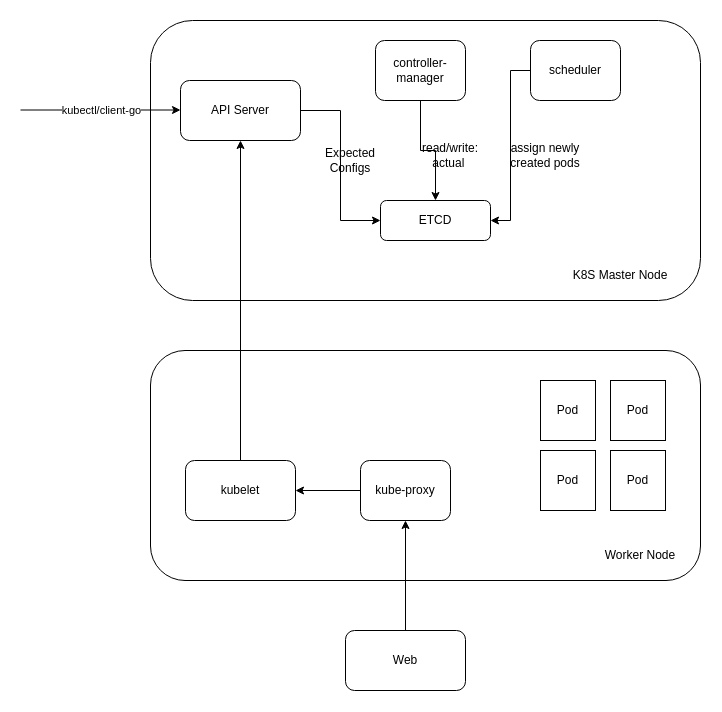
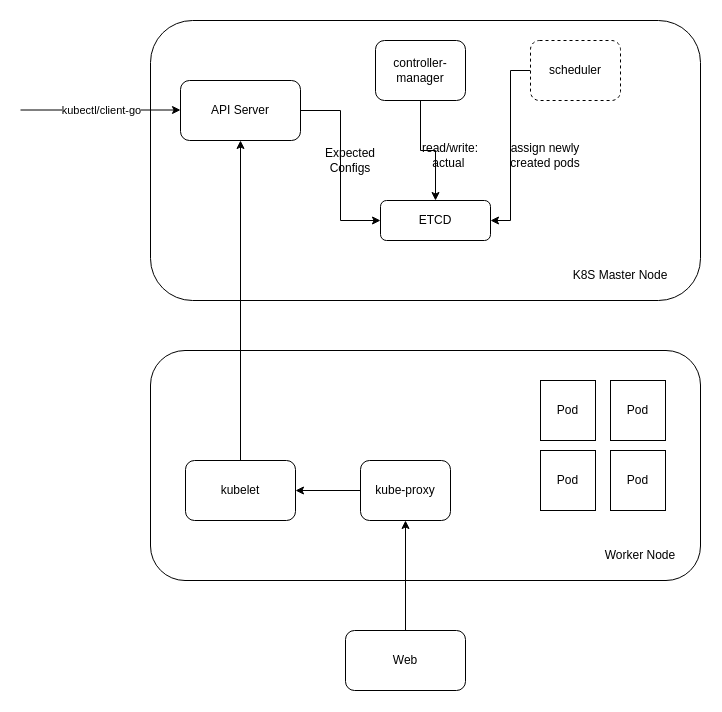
(576, 71) -> (576, 71)
